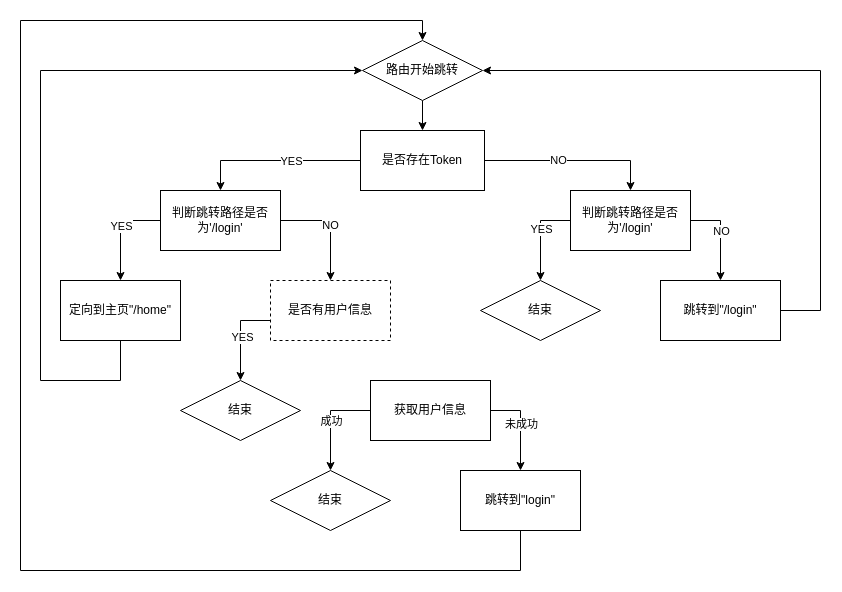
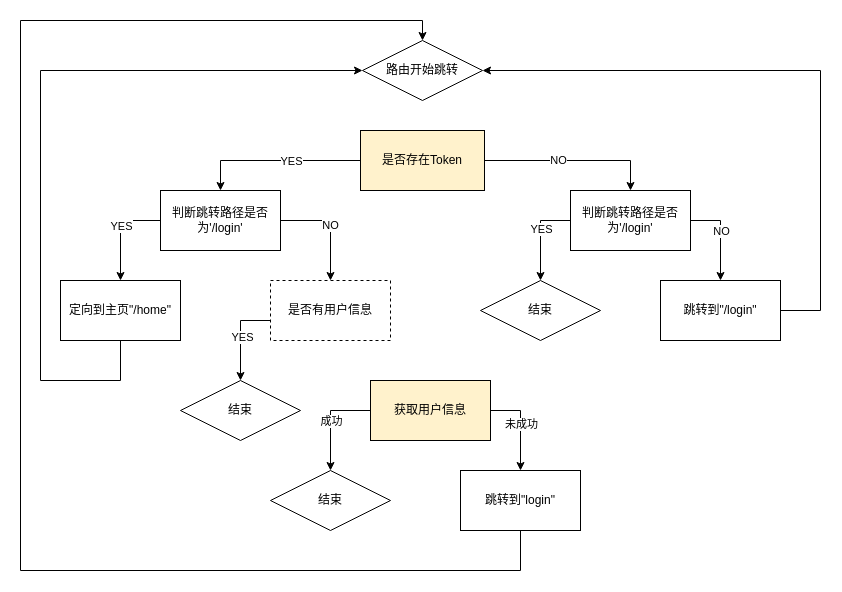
(423, 120) -> none
(423, 161) -> (423, 161)
(431, 411) -> (431, 411)
